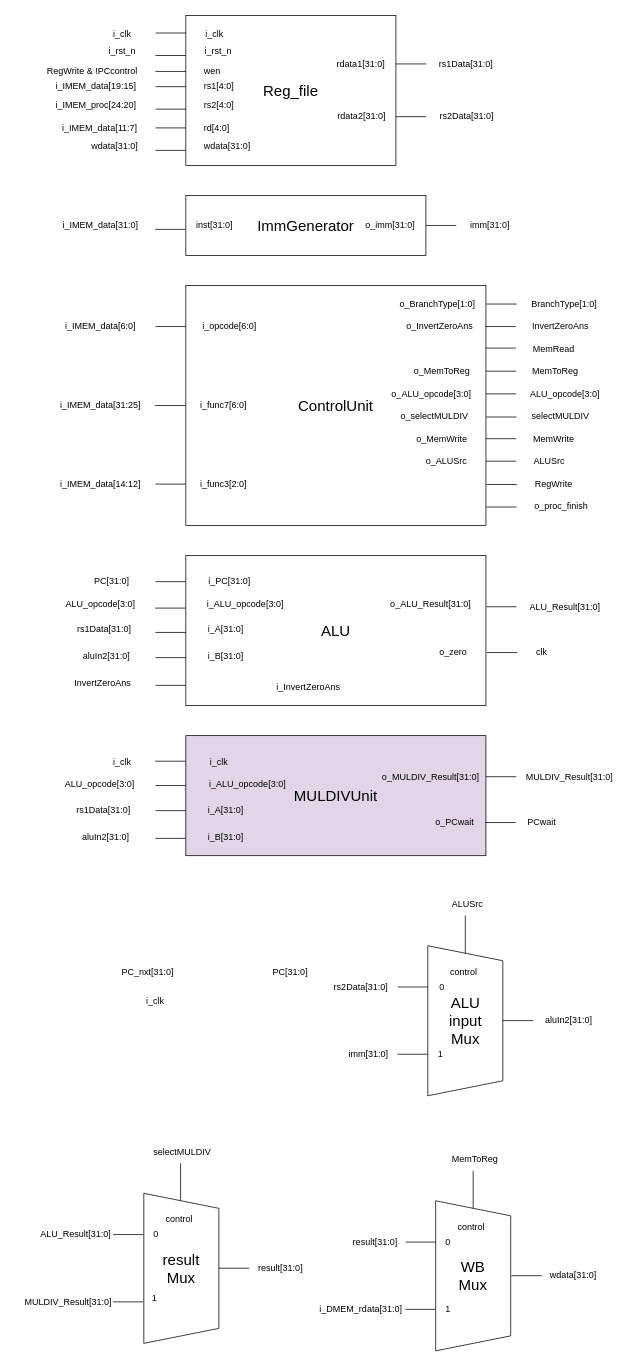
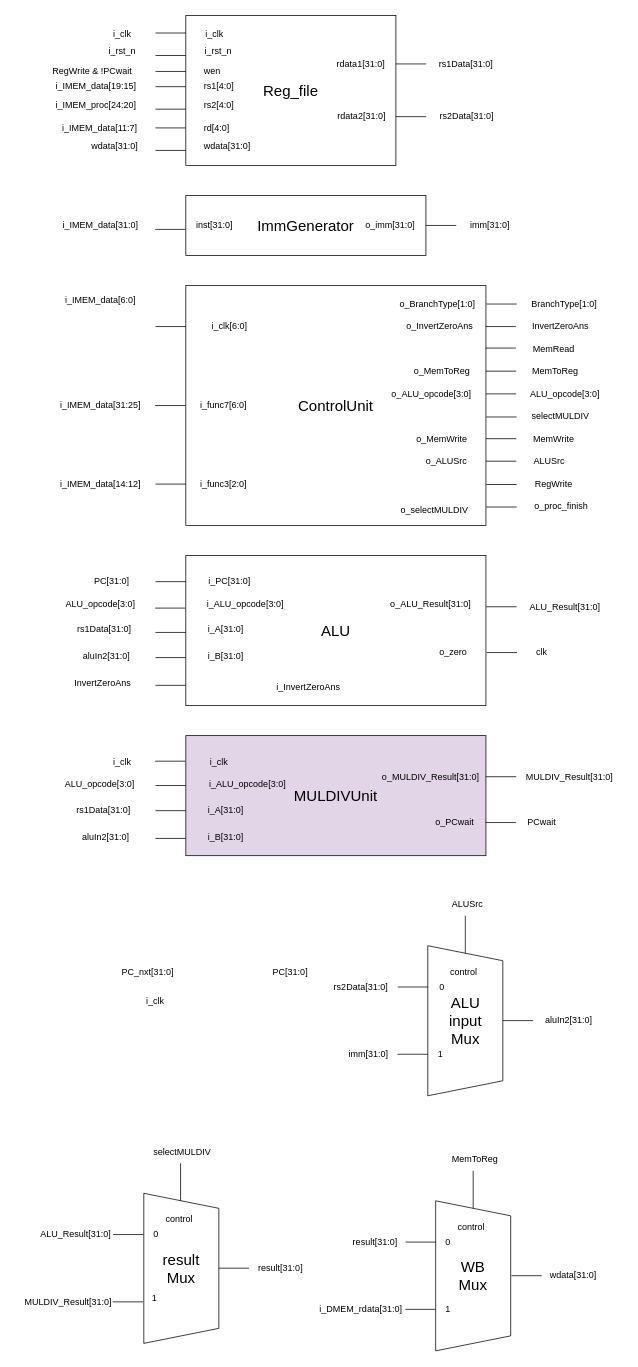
(92, 72) -> (92, 72)
(100, 327) -> (100, 300)
(230, 327) -> (230, 327)
(434, 417) -> (434, 510)
